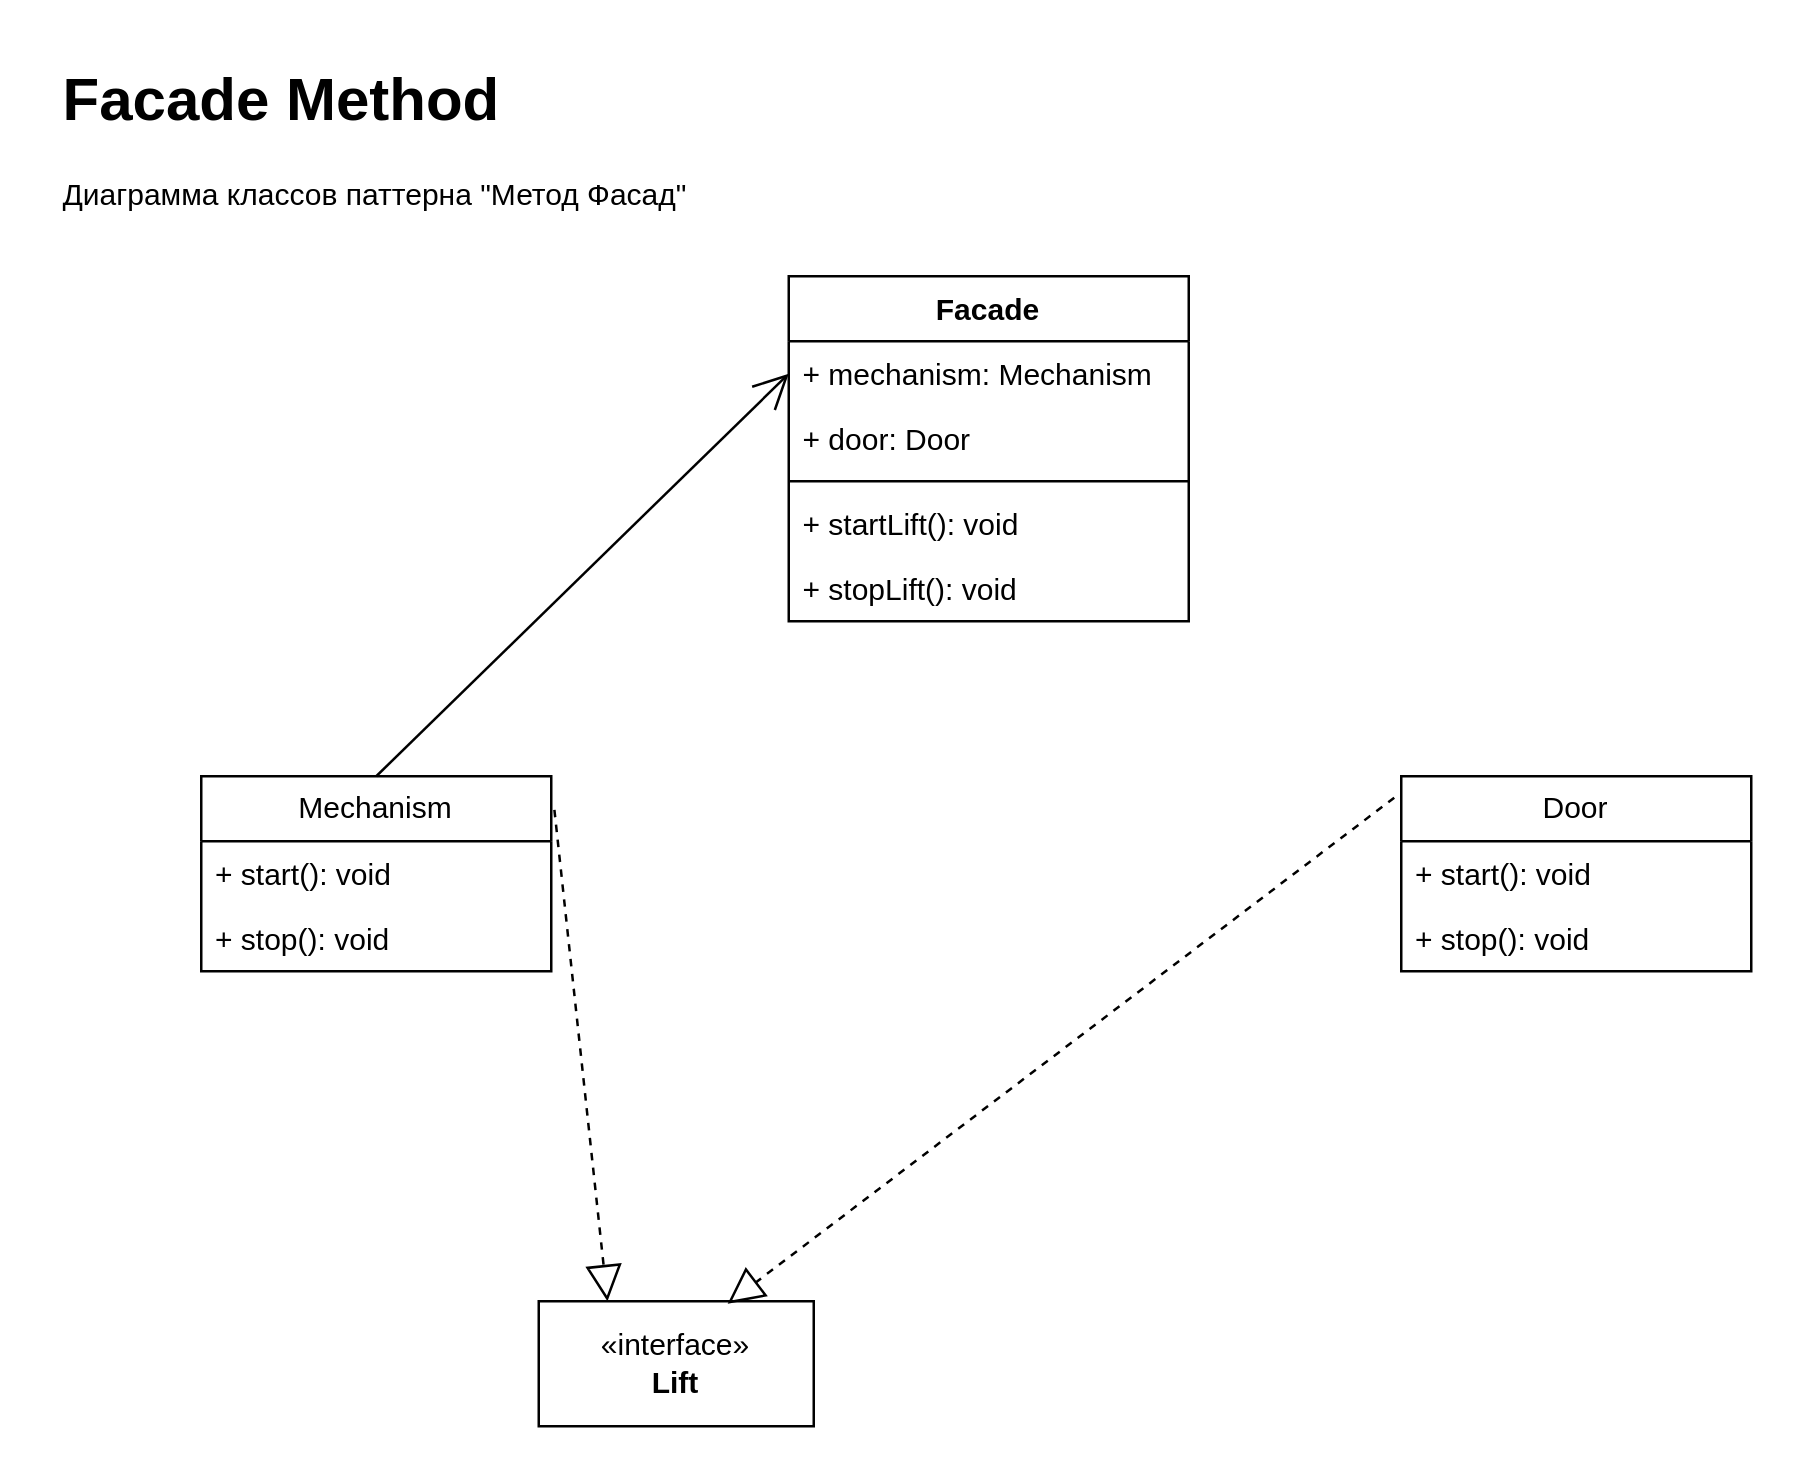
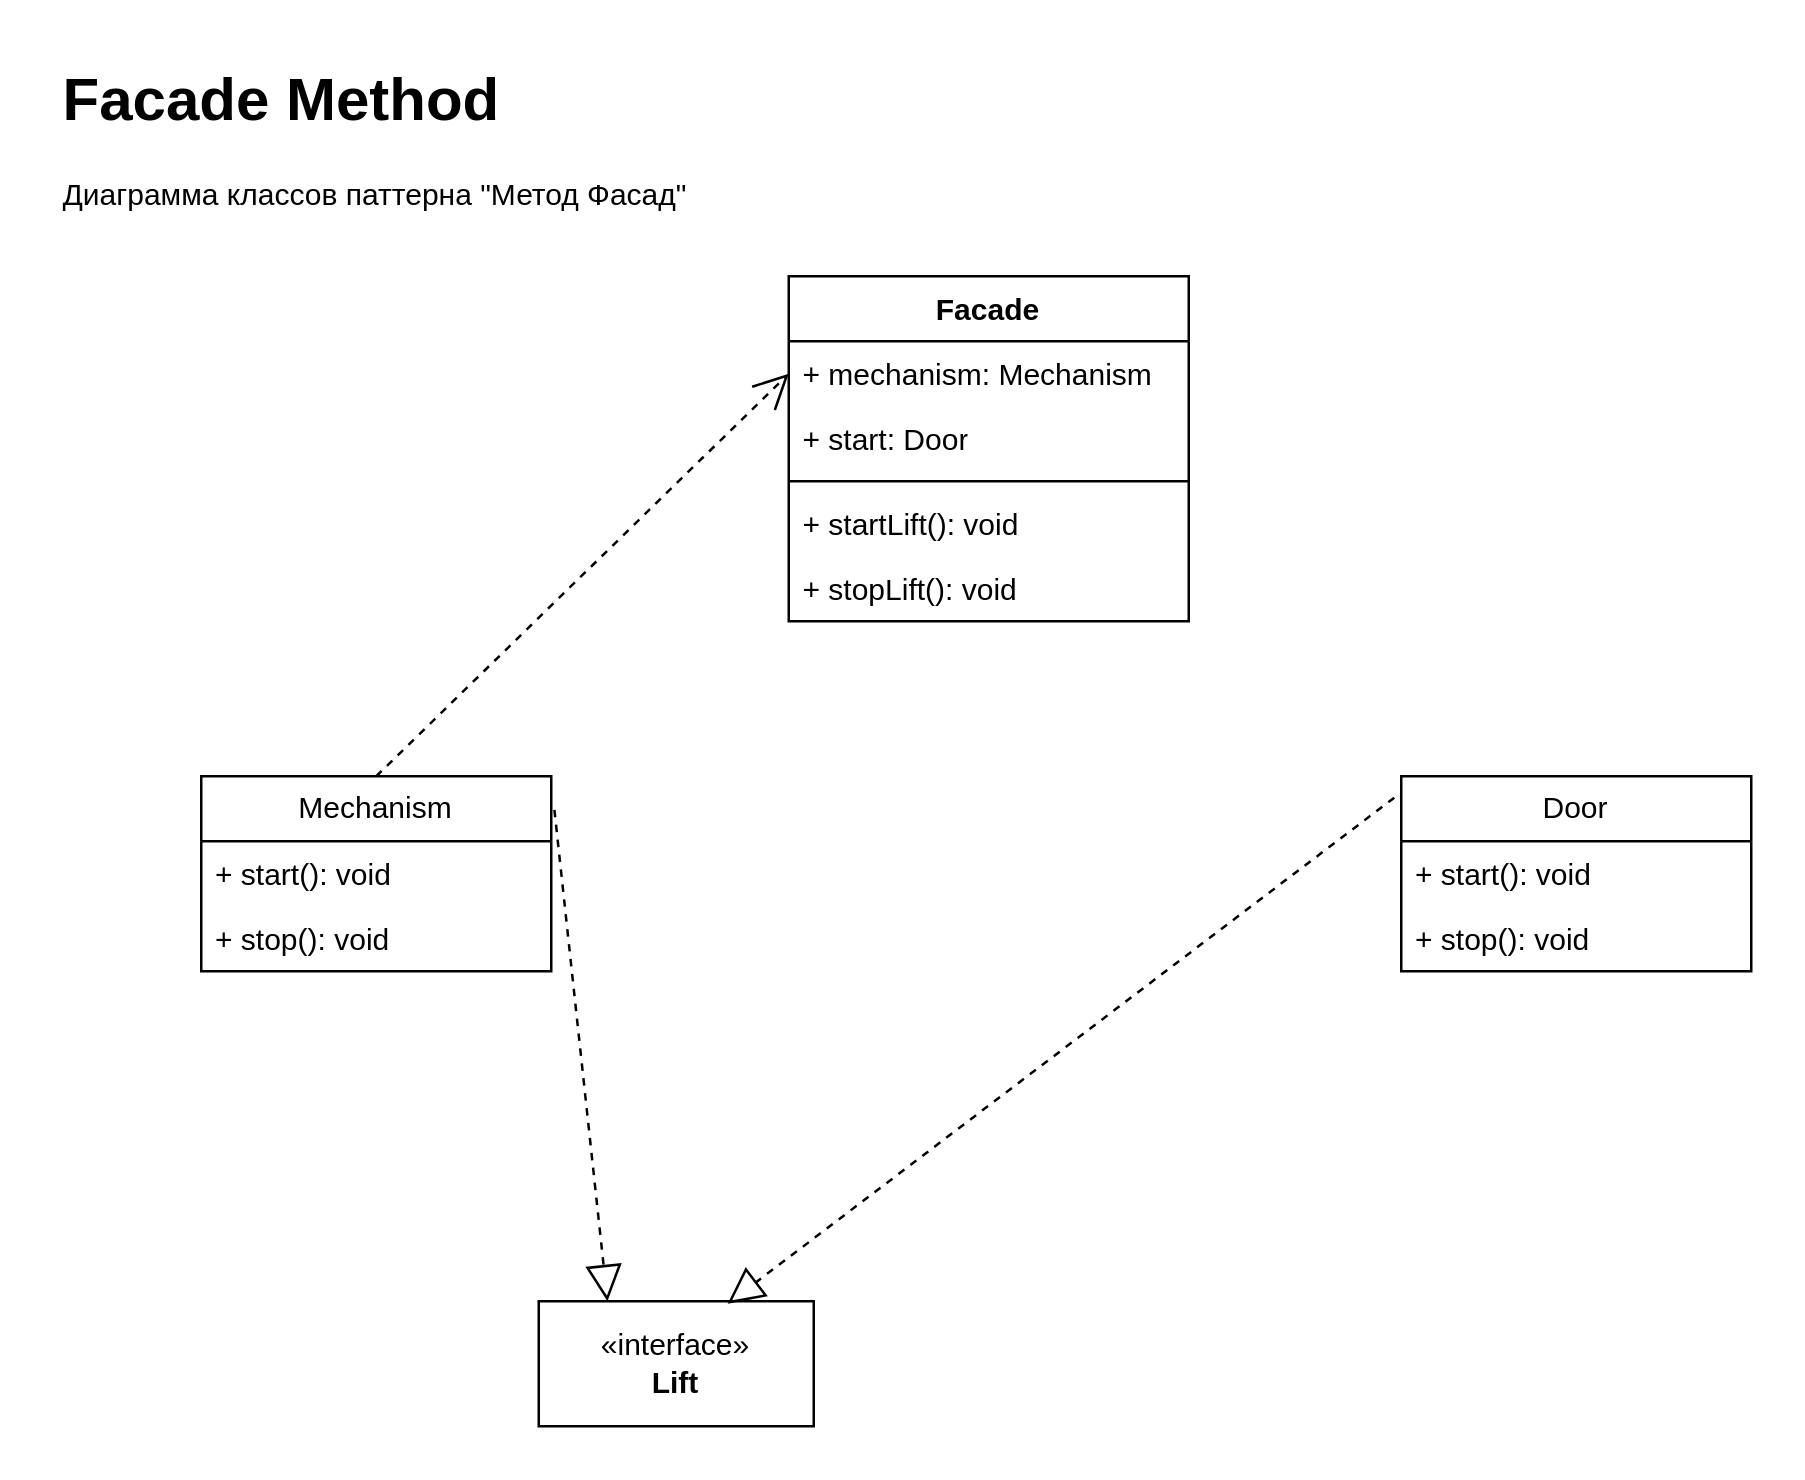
(893, 442) -> (901, 442)
(582, 576) -> (582, 576)
